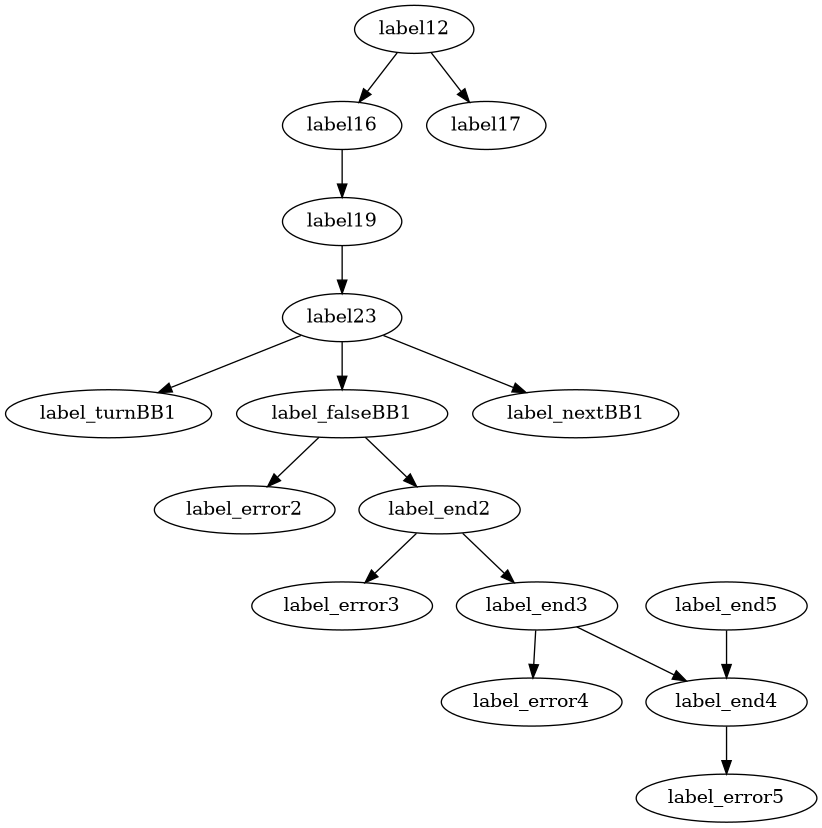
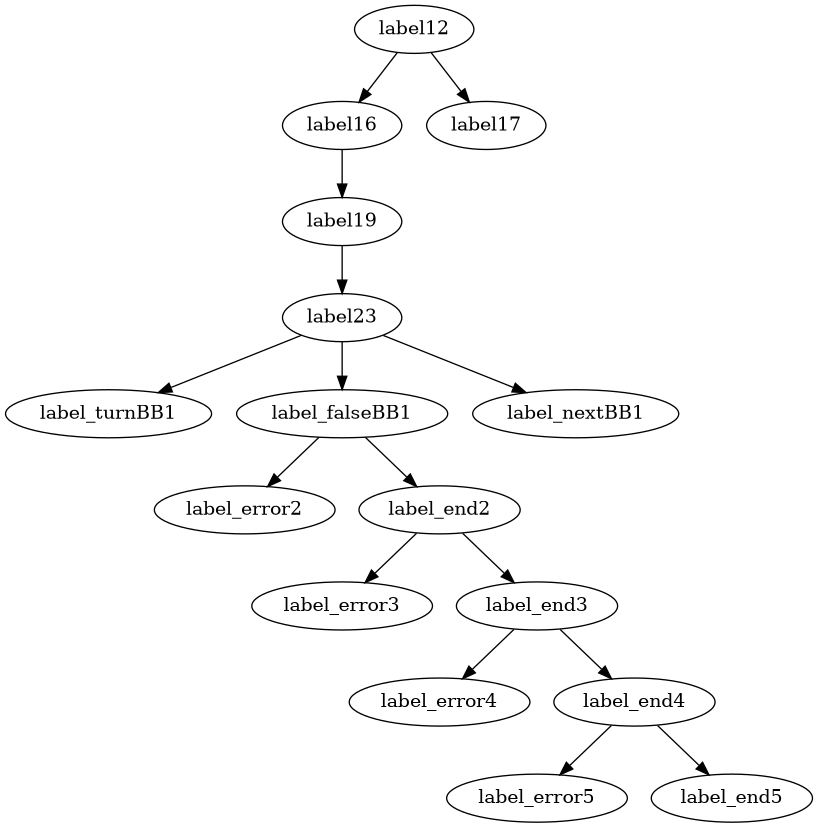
(727, 647) -> (678, 745)
